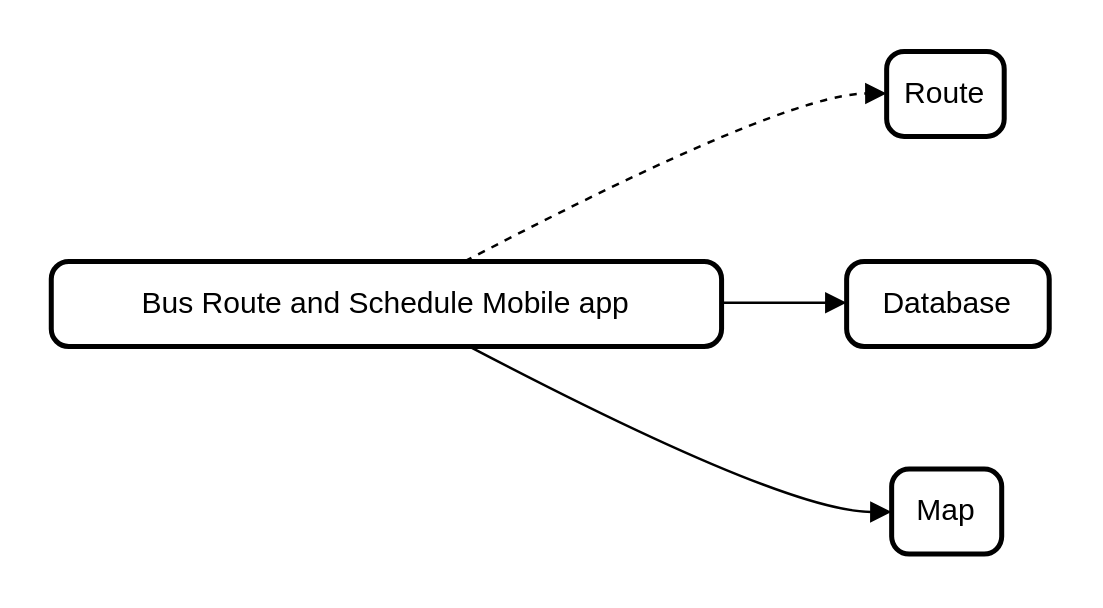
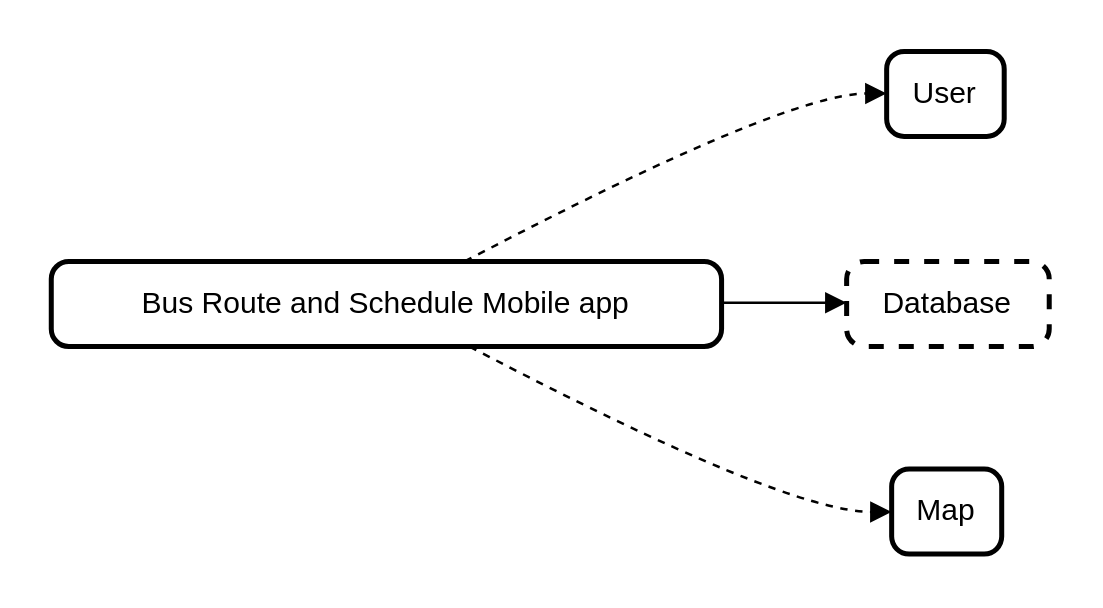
(945, 94) -> (945, 94)
(948, 304) -> (948, 304)
(666, 443) -> (666, 443)
